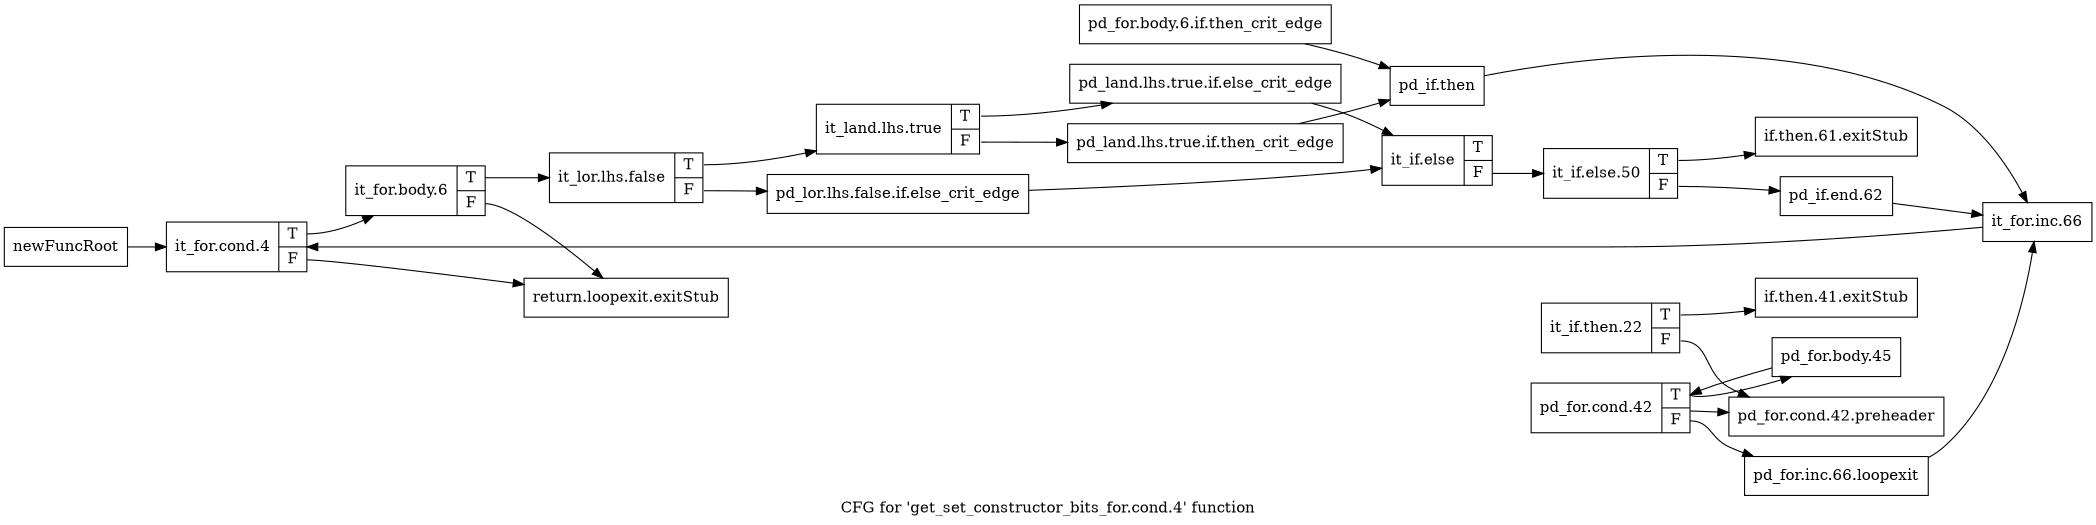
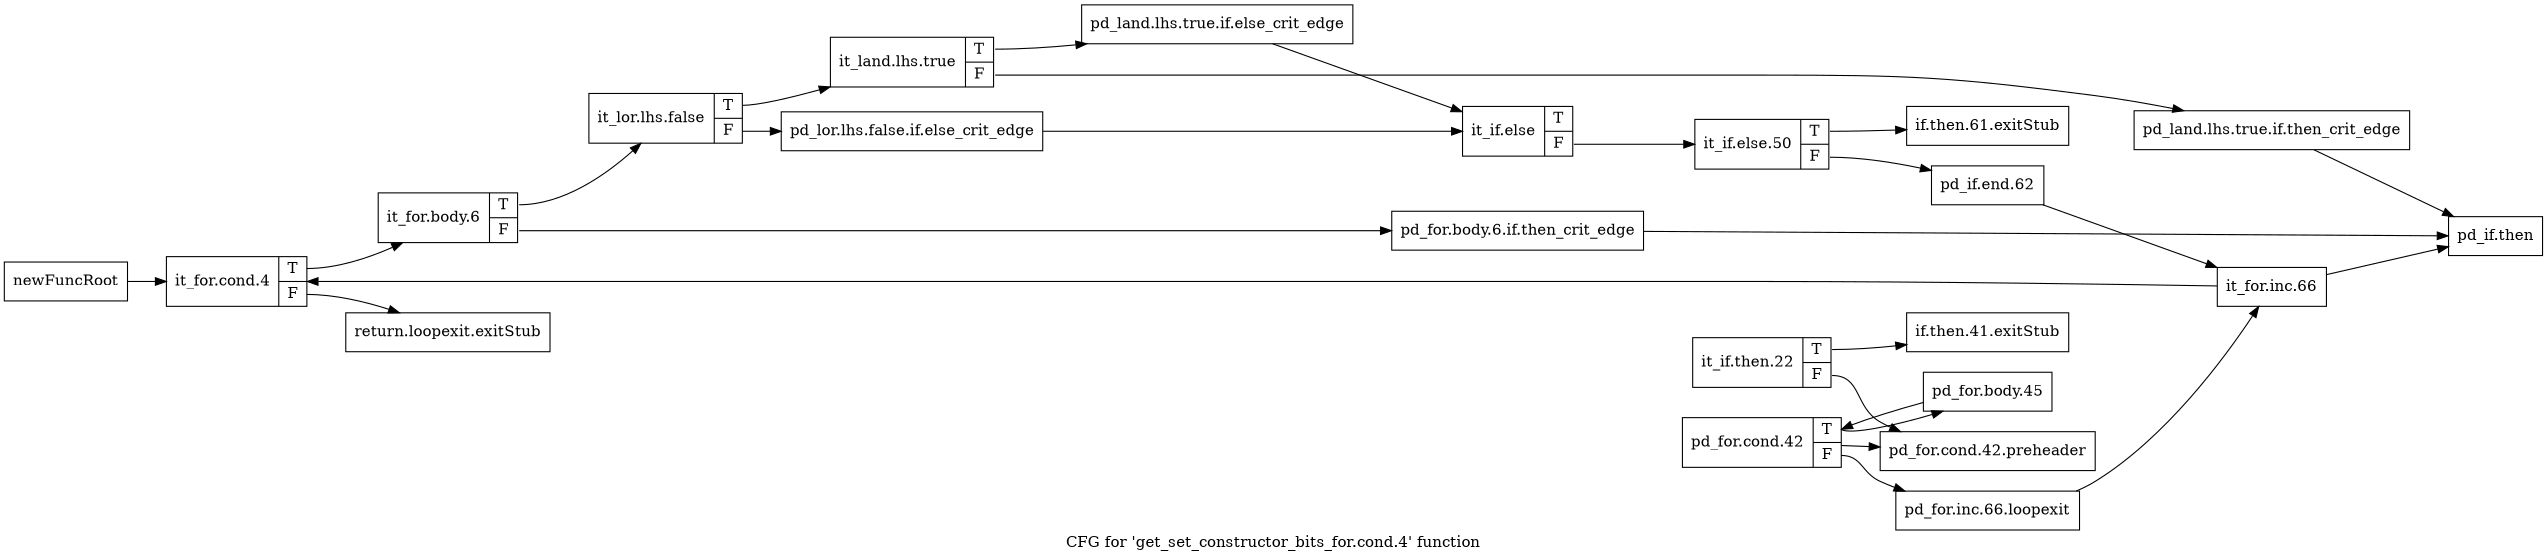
(1776, 61) -> (2382, 262)
(543, 232) -> (950, 231)
